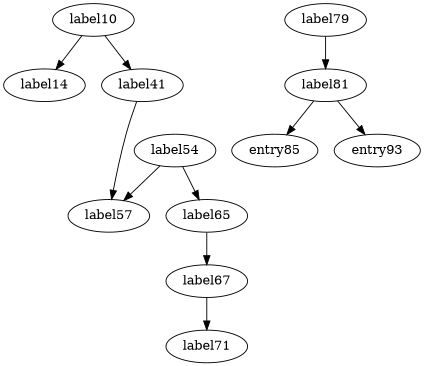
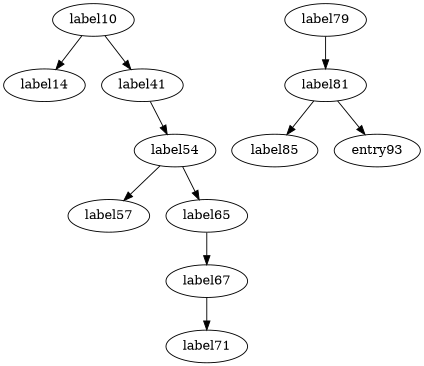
(123, 145) -> (157, 114)
(275, 151) -> (275, 151)
